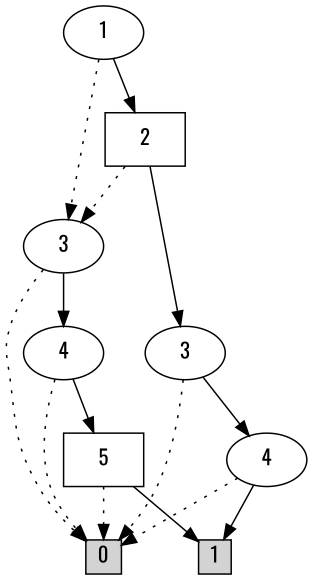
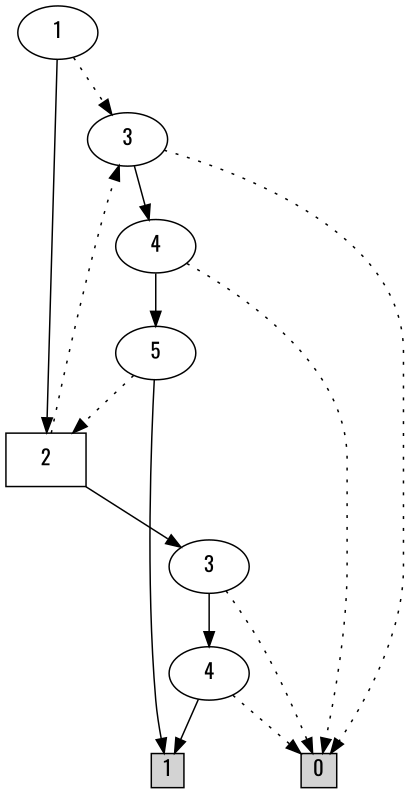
(104, 460) -> (156, 353)
(104, 506) -> (109, 399)
